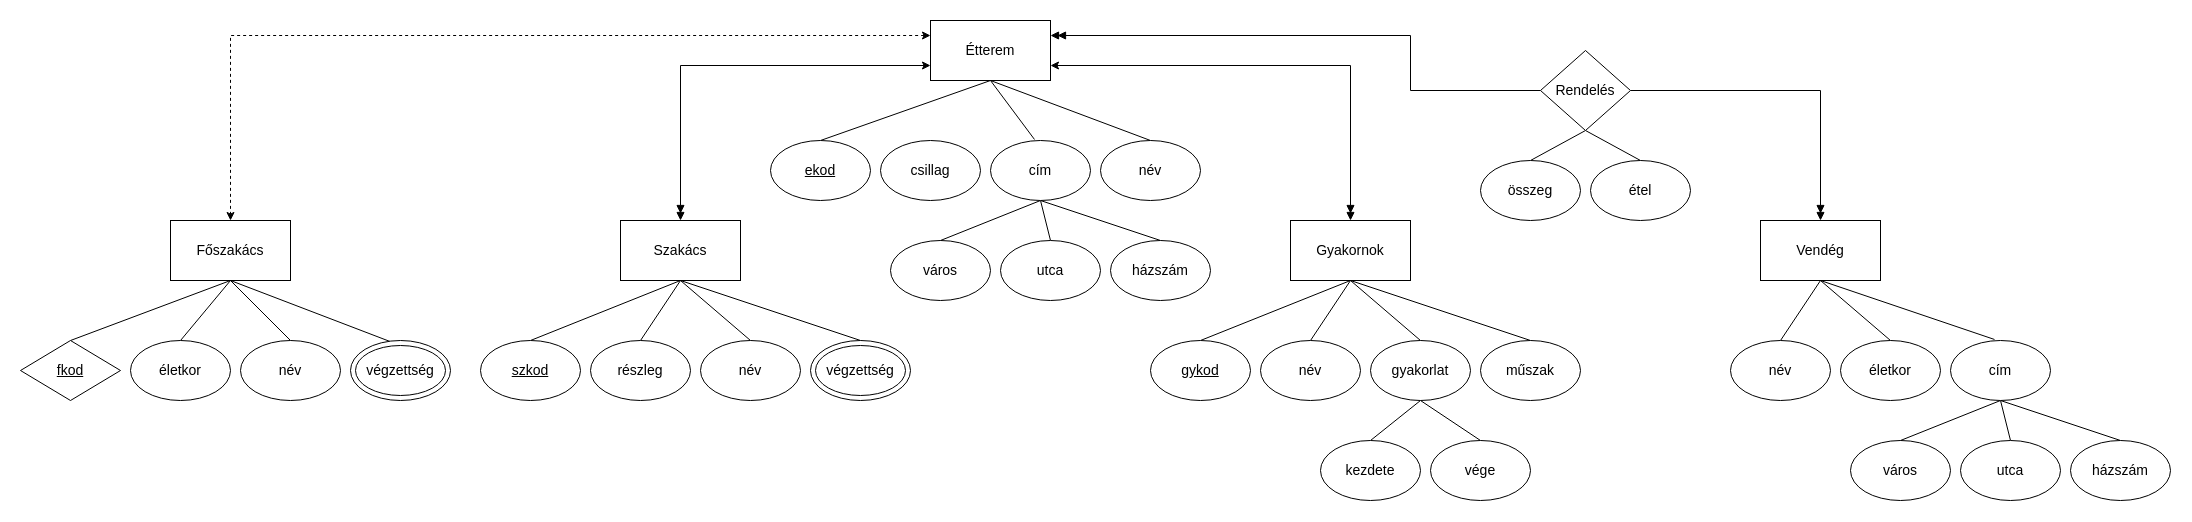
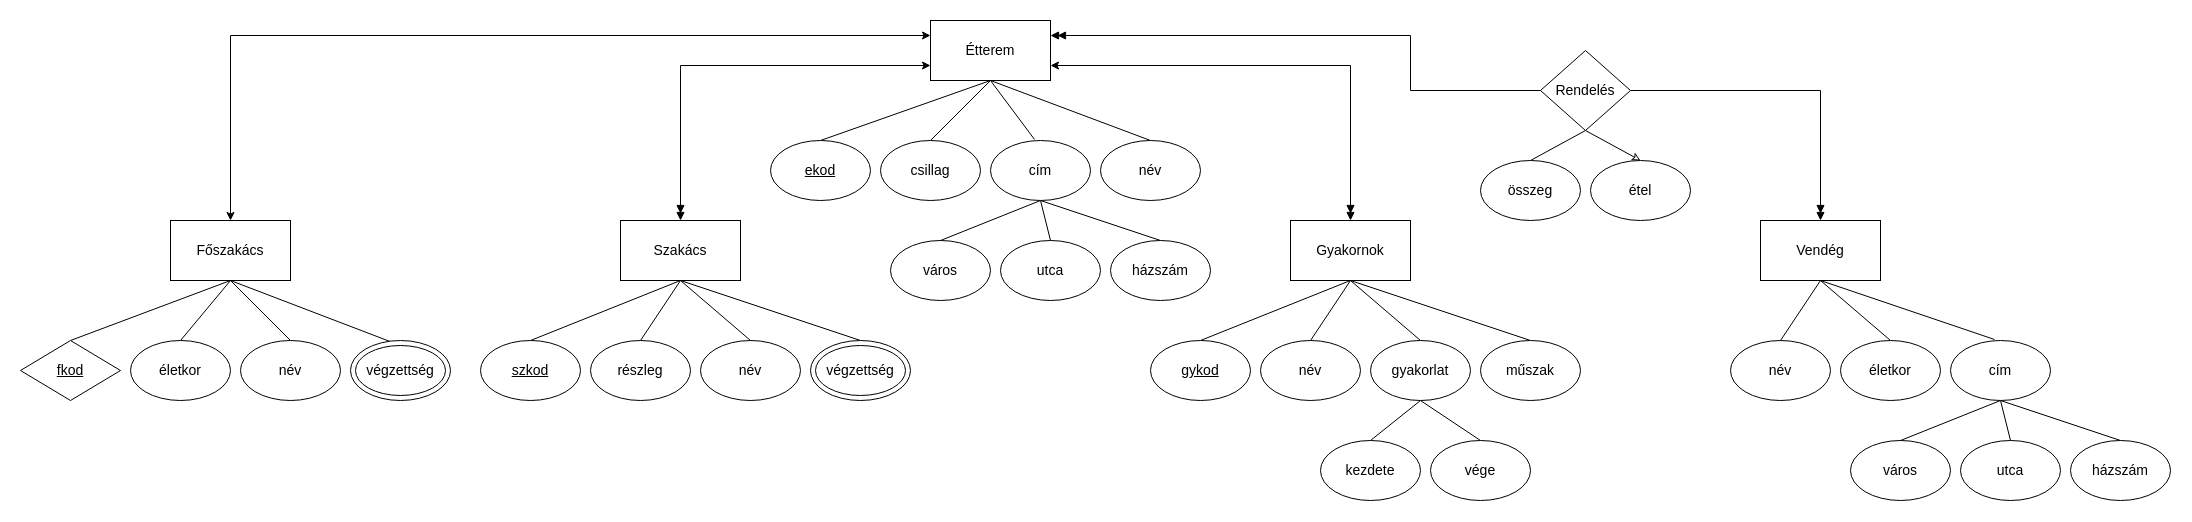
(488, 36) -> (488, 36)
none -> (960, 111)
(1636, 158) -> (1633, 156)
